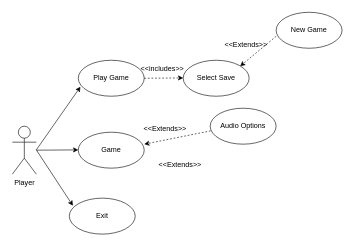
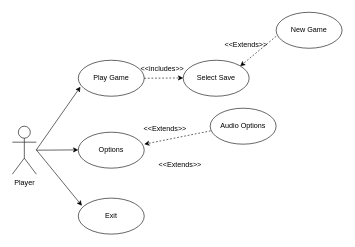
(111, 150) -> (111, 150)
(102, 216) -> (111, 216)
